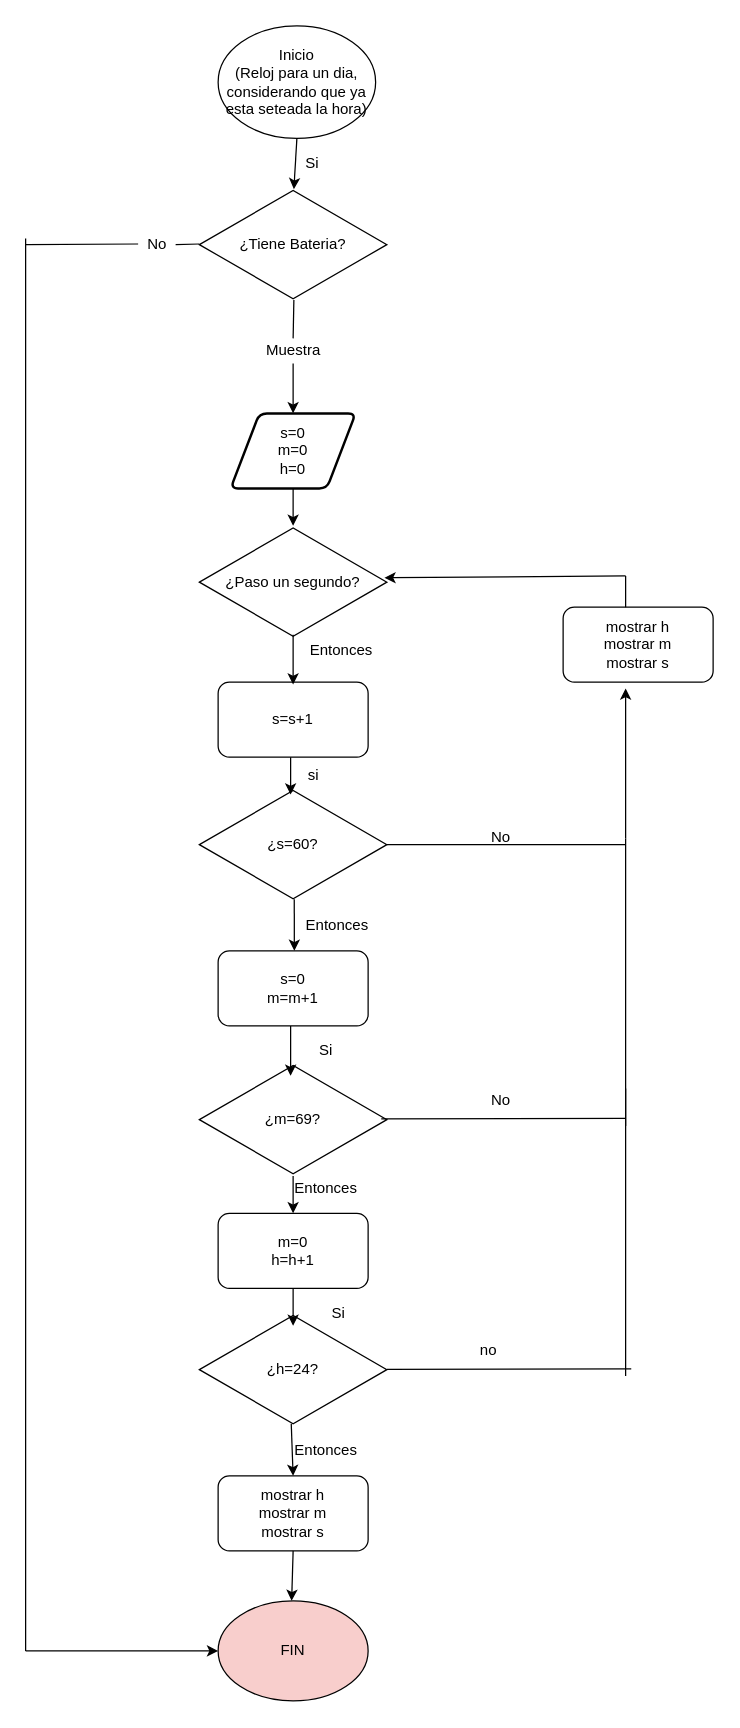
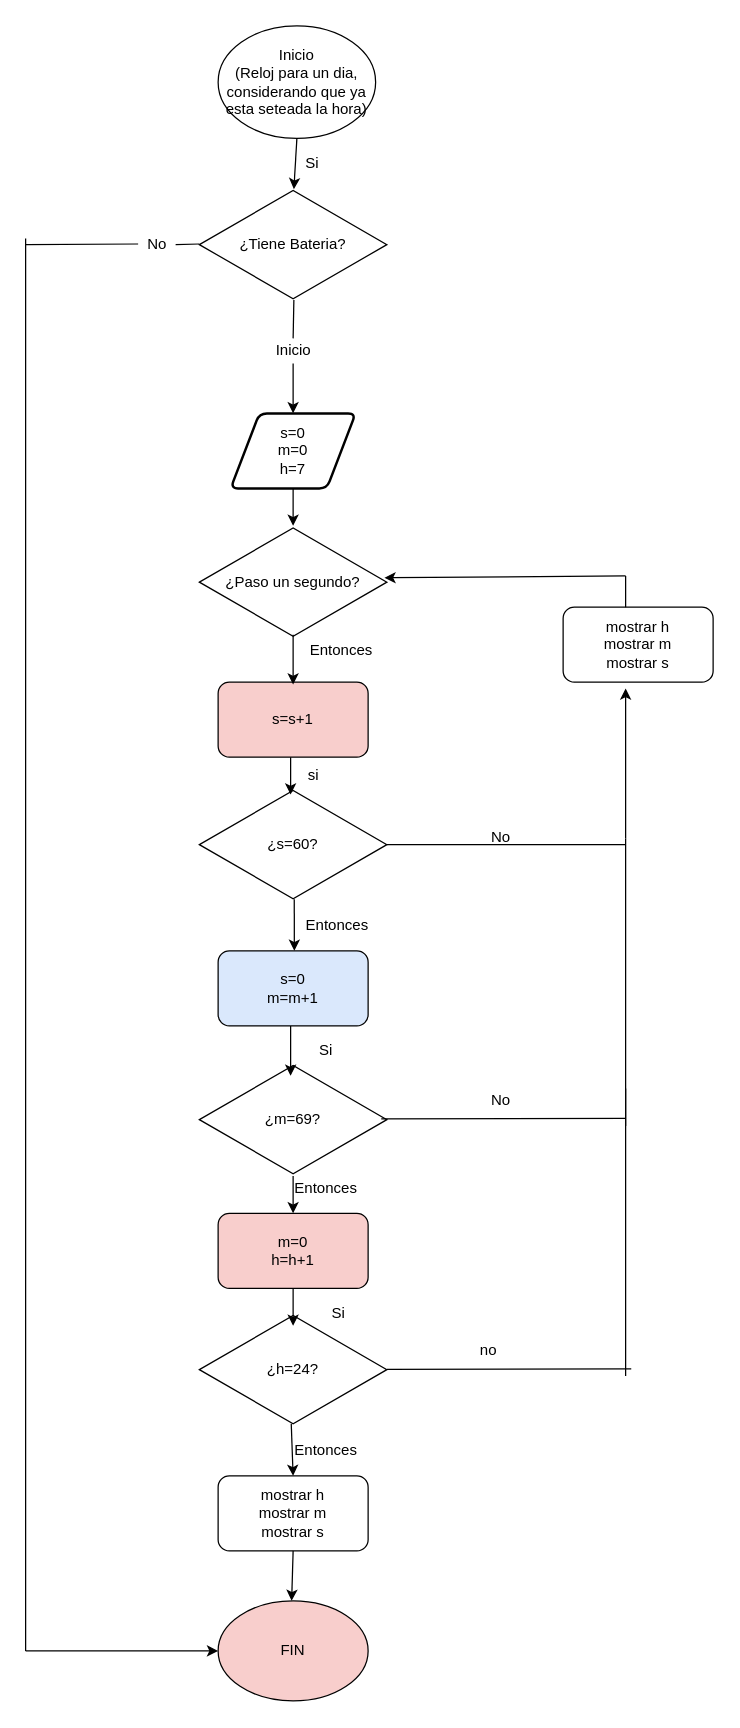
(294, 351) -> (294, 351)
(293, 451) -> (293, 451)
(293, 719) -> (293, 719)
(293, 988) -> (293, 988)
(293, 1251) -> (293, 1251)
